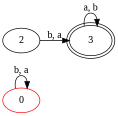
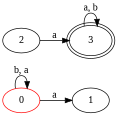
(55, 35) -> (55, 35)
none -> (91, 100)
